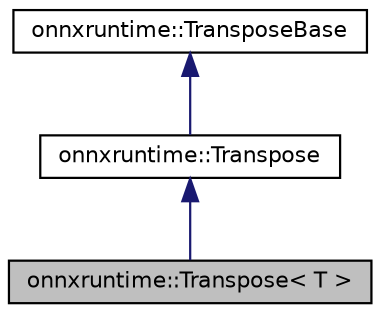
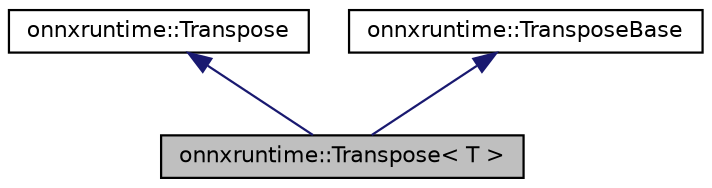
(190, 106) -> (424, 100)
